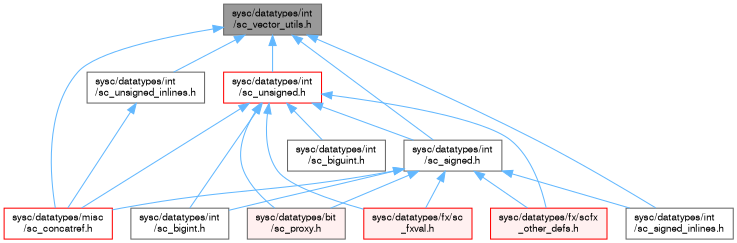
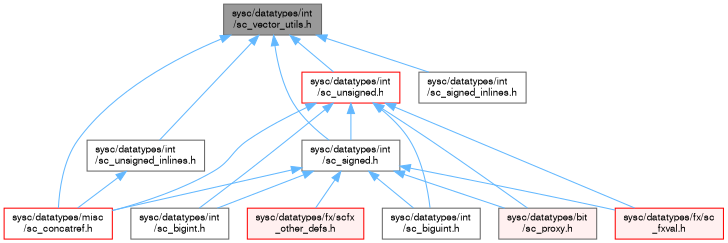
(461, 119) -> none
(571, 191) -> (395, 193)
